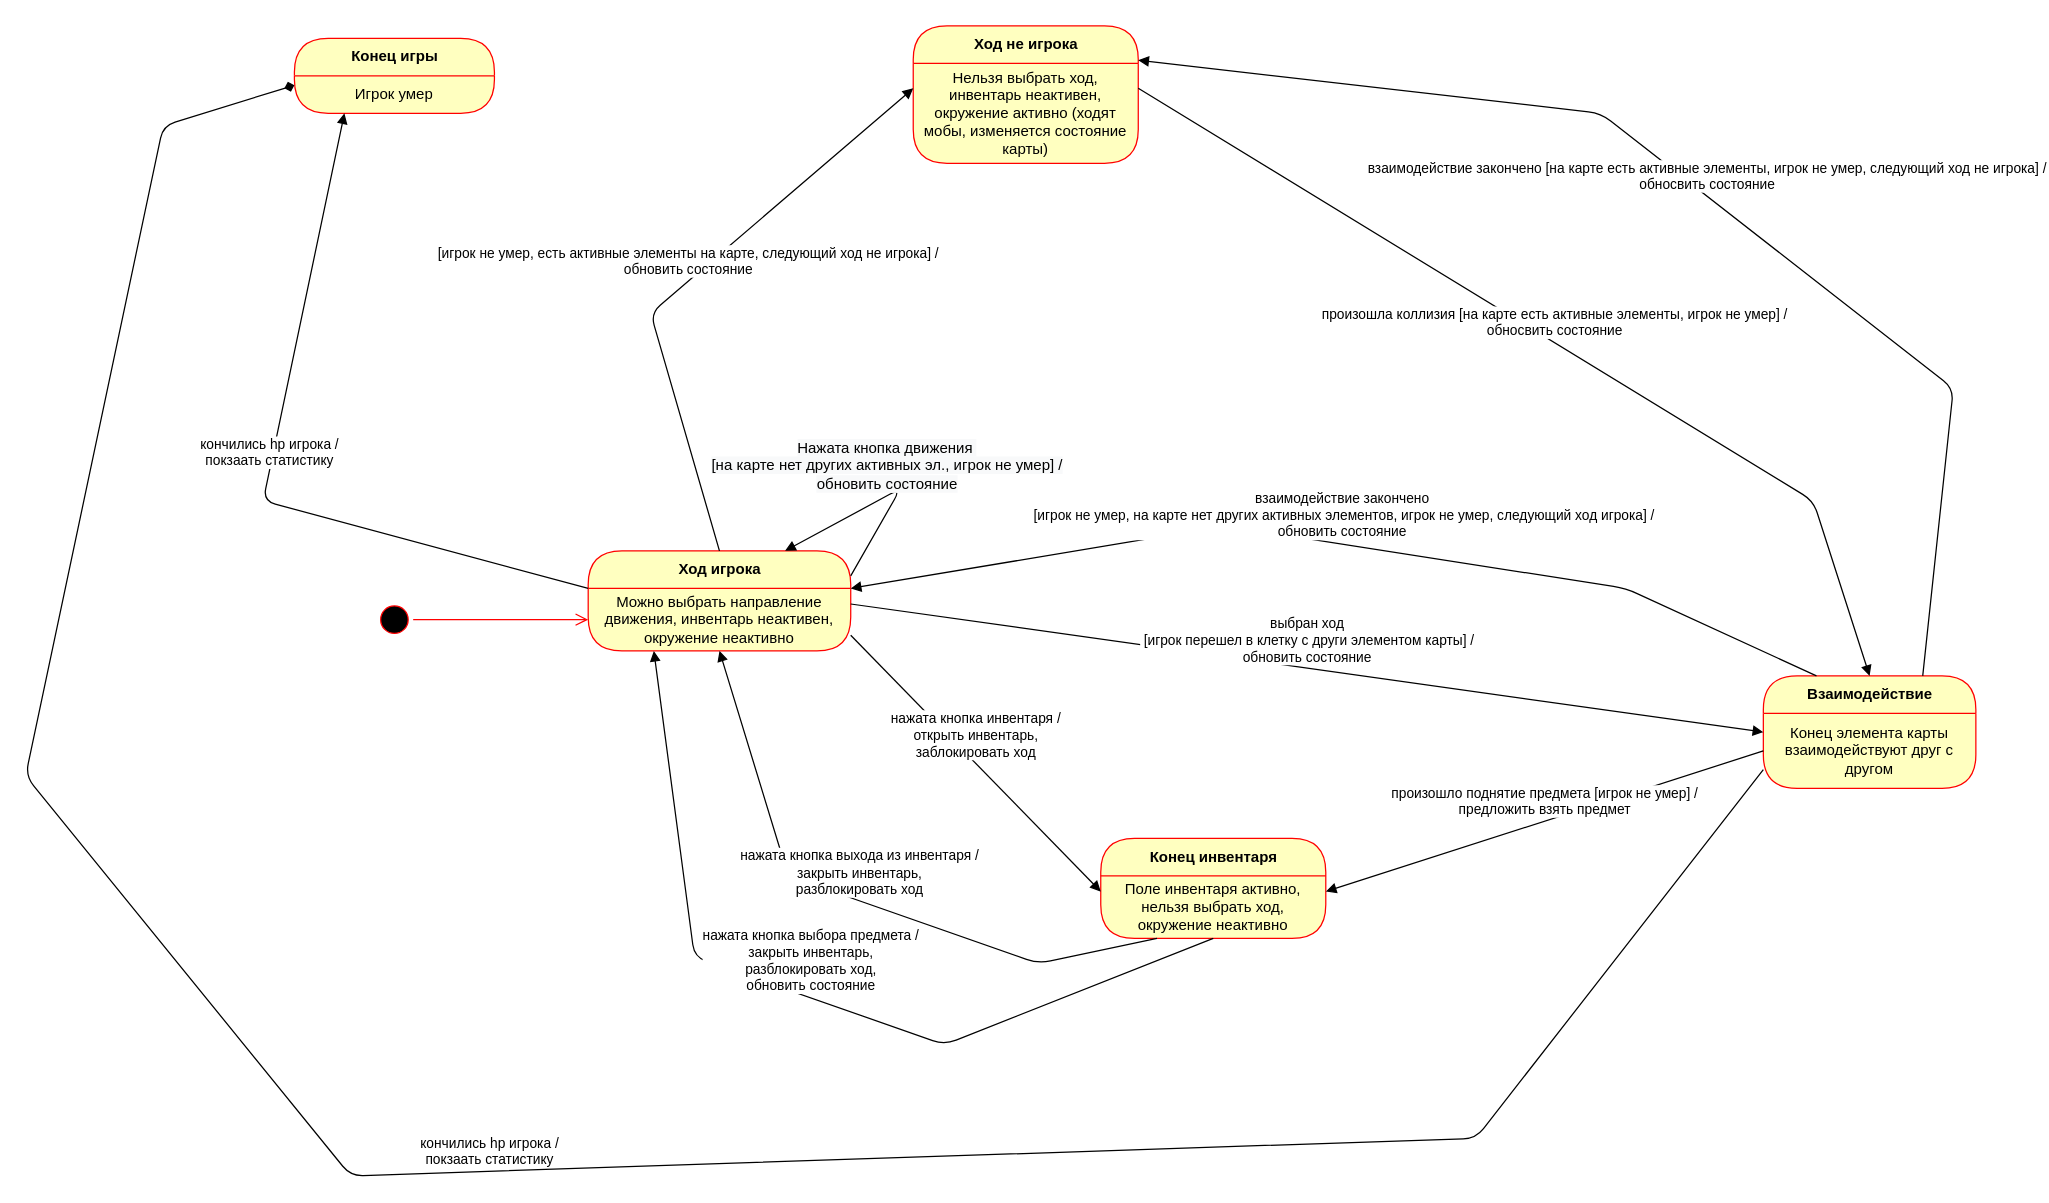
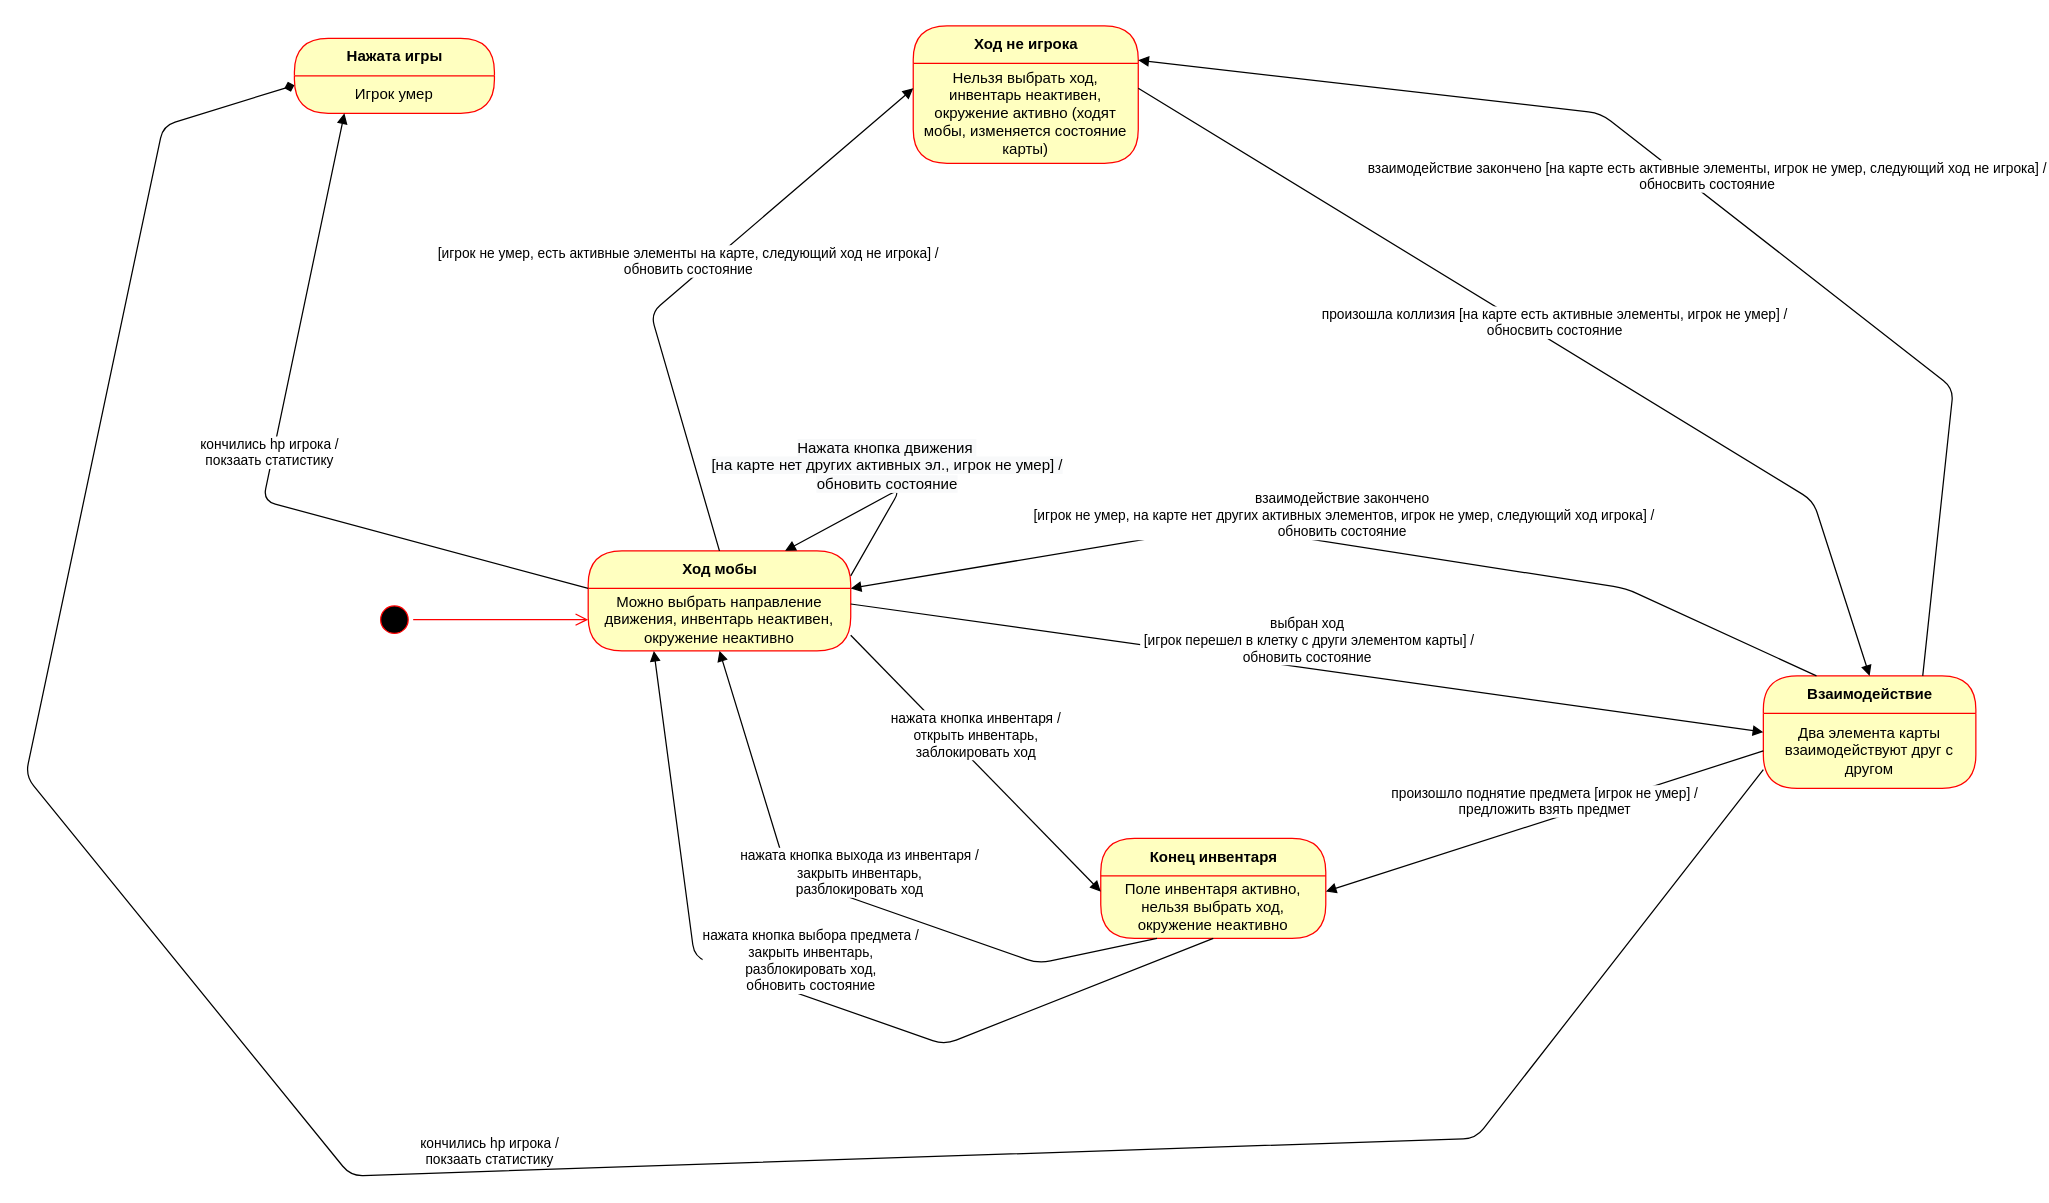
(395, 57) -> (395, 57)
(720, 569) -> (720, 569)
(1869, 751) -> (1869, 751)
